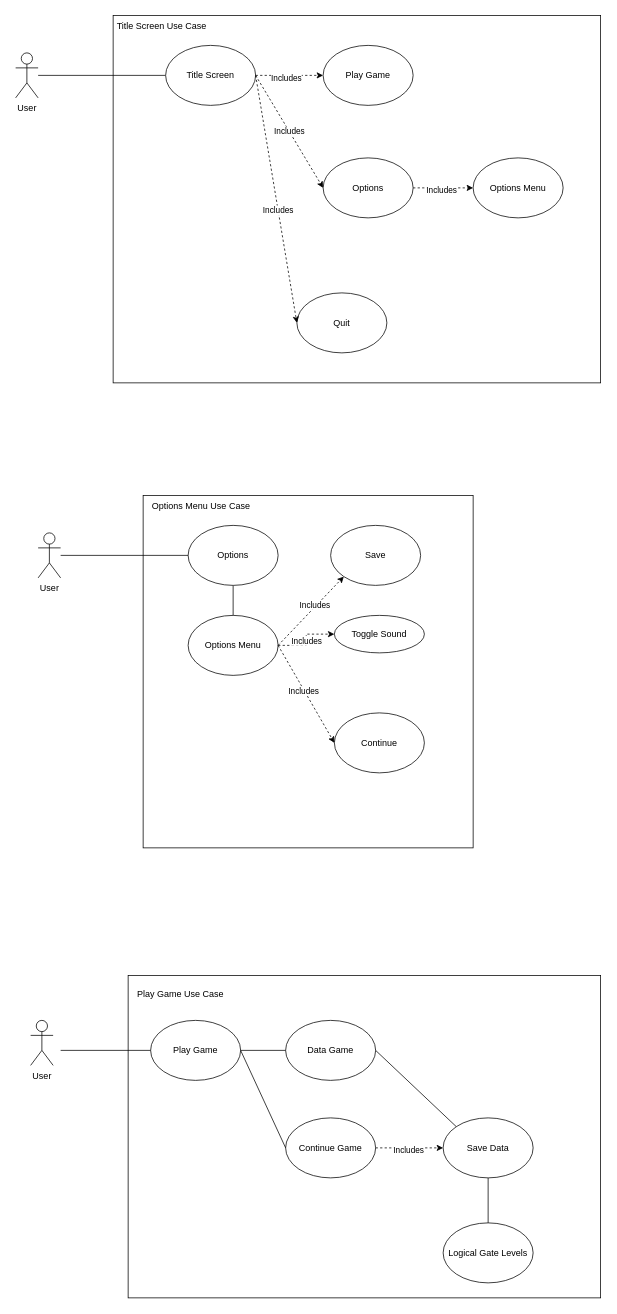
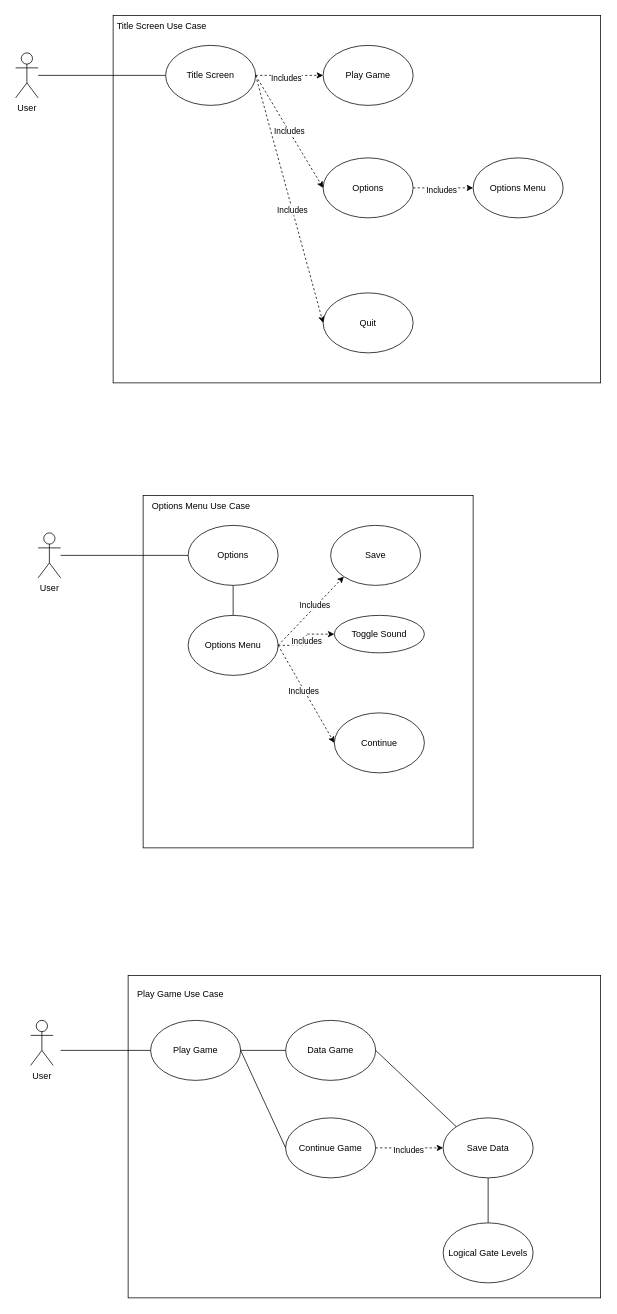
(342, 323) -> (368, 323)
